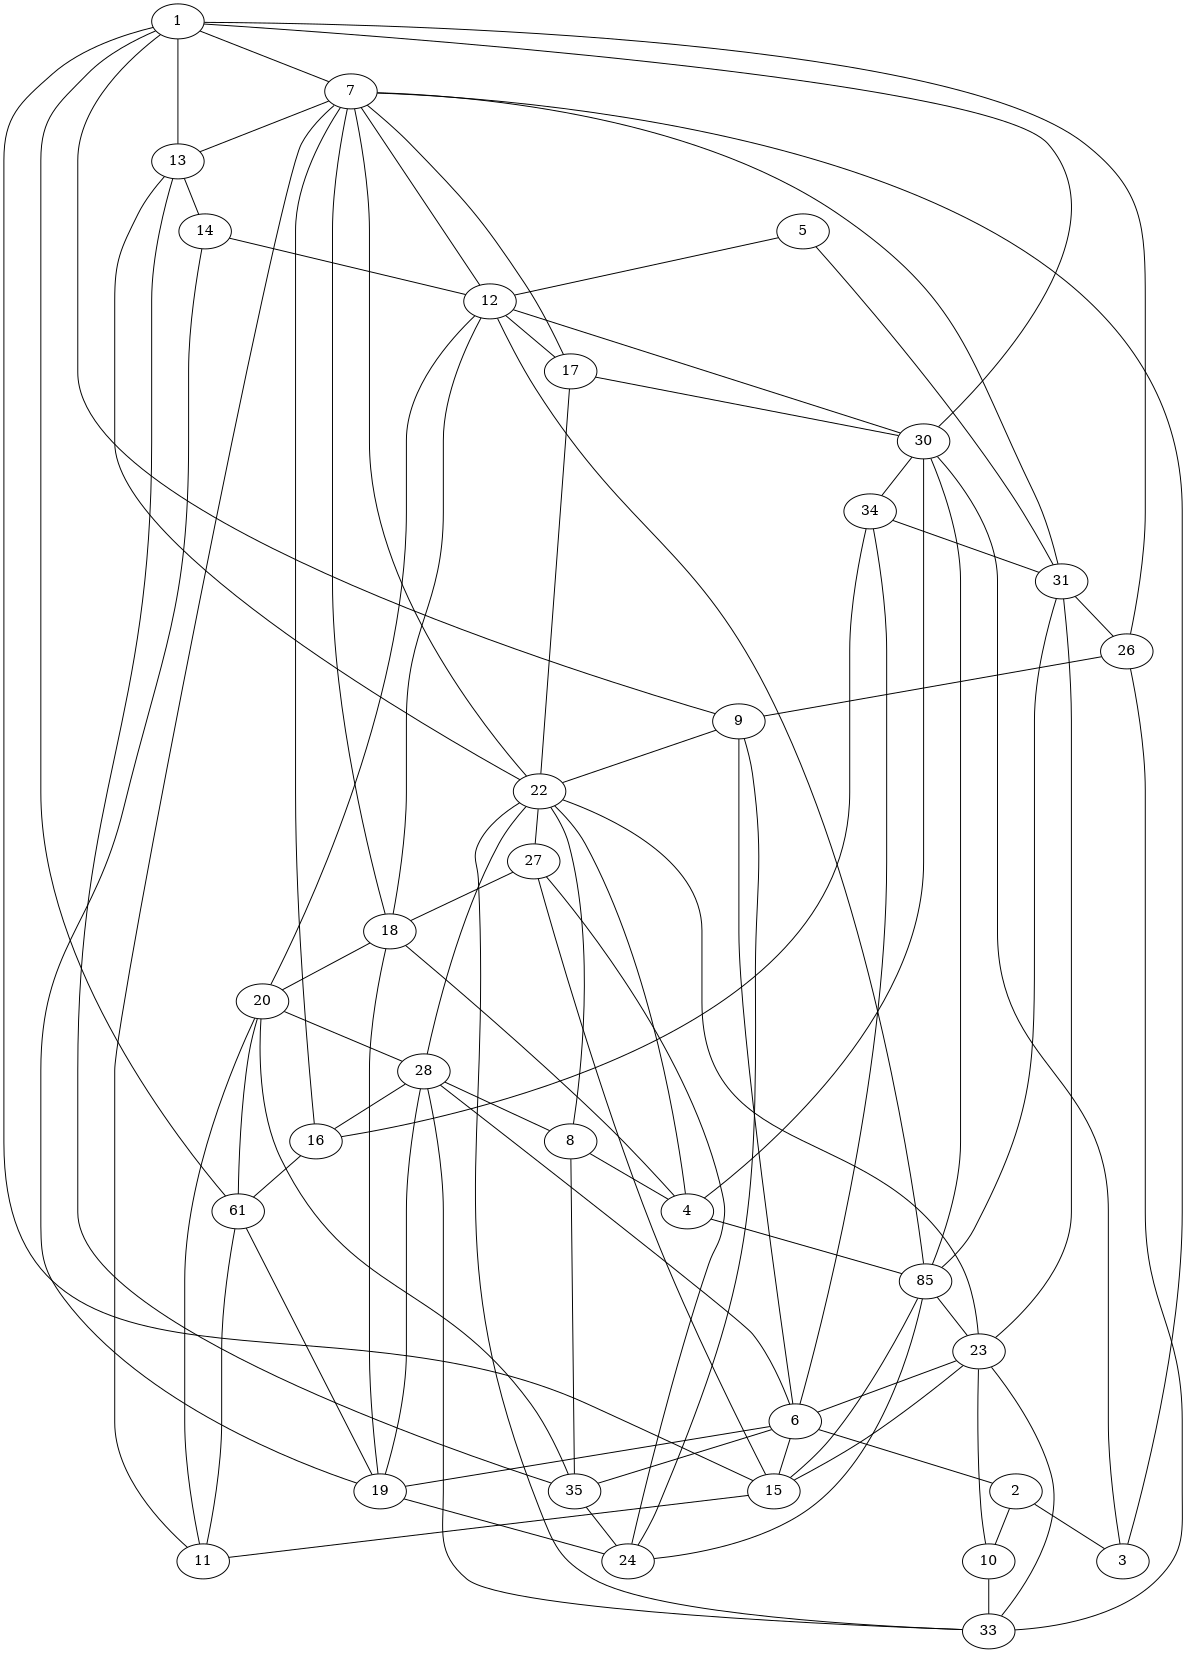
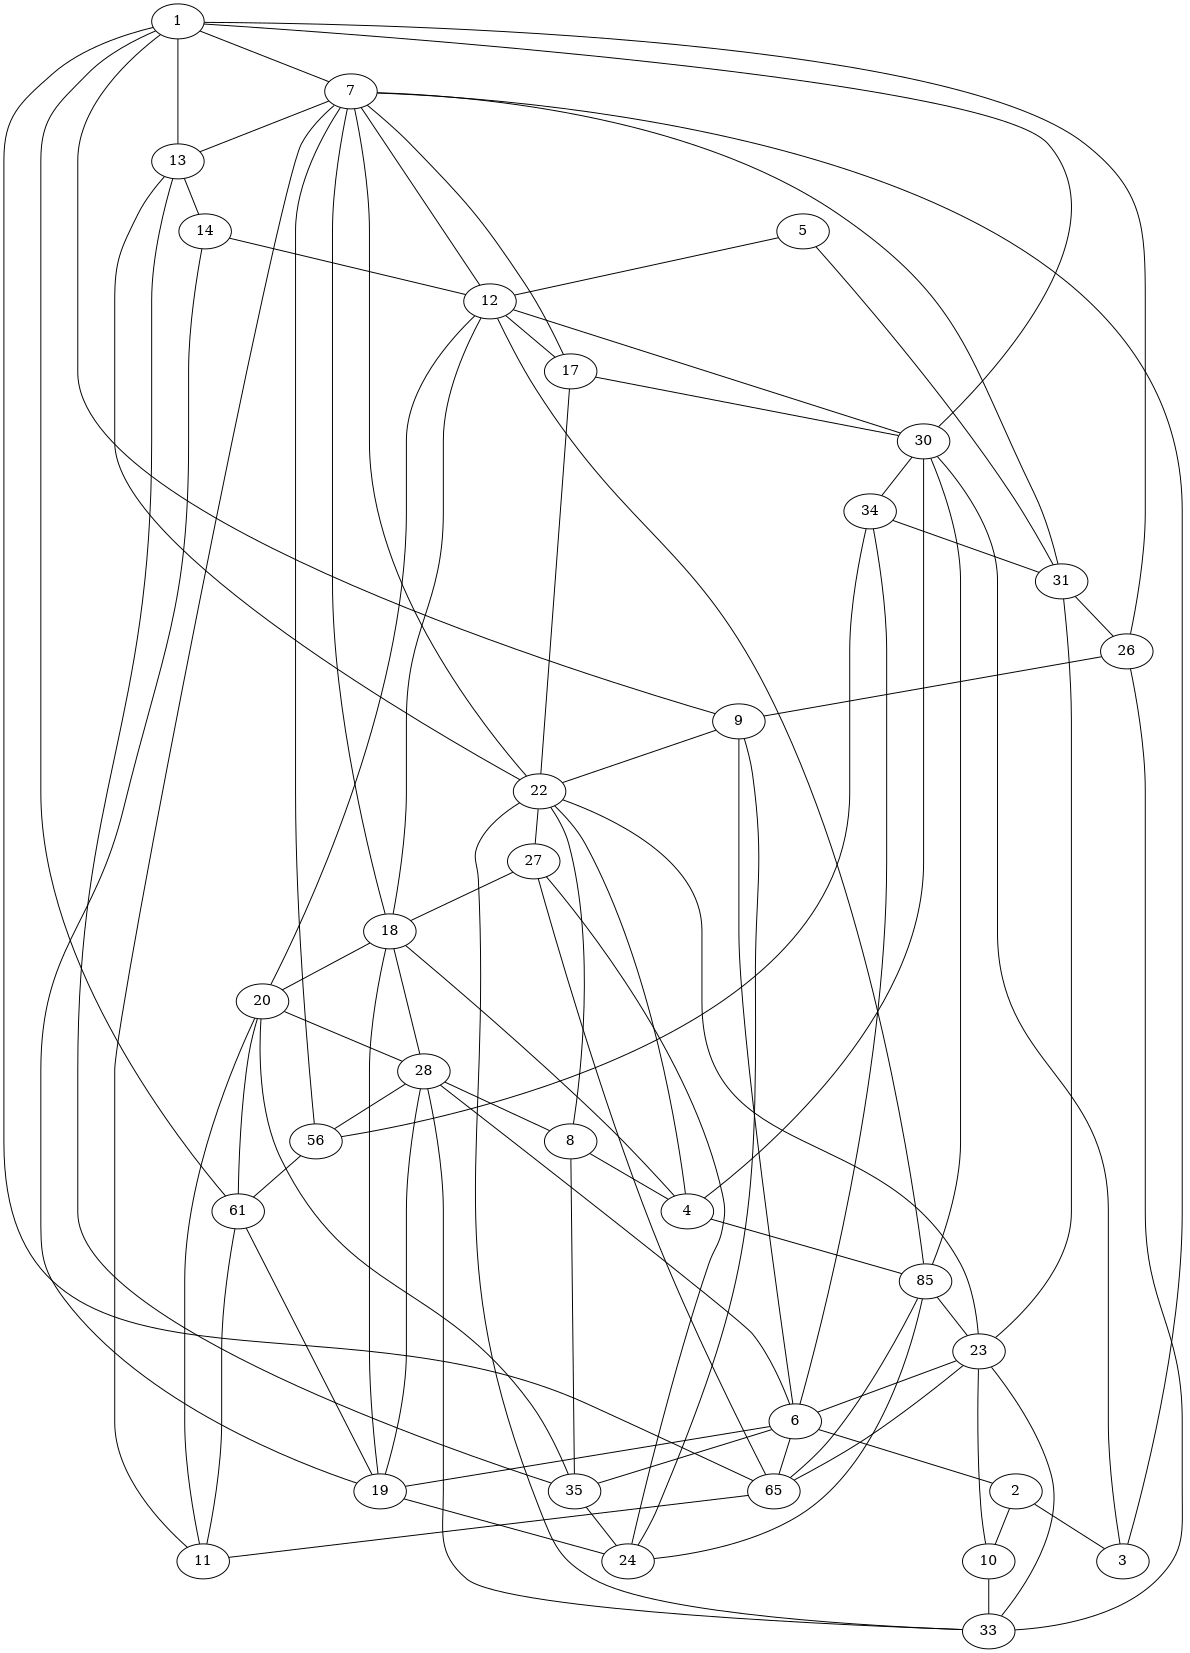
(464, 925) -> (407, 1001)
(1034, 943) -> none
(316, 1141) -> (316, 1141)
(774, 1491) -> (774, 1491)
